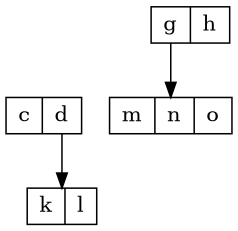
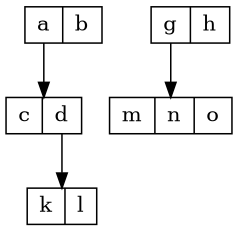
none -> (63, 25)
